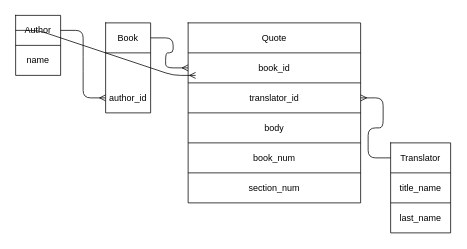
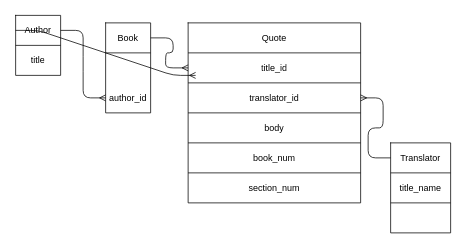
(38, 60) -> (38, 60)
(274, 68) -> (274, 68)
(420, 218) -> none
